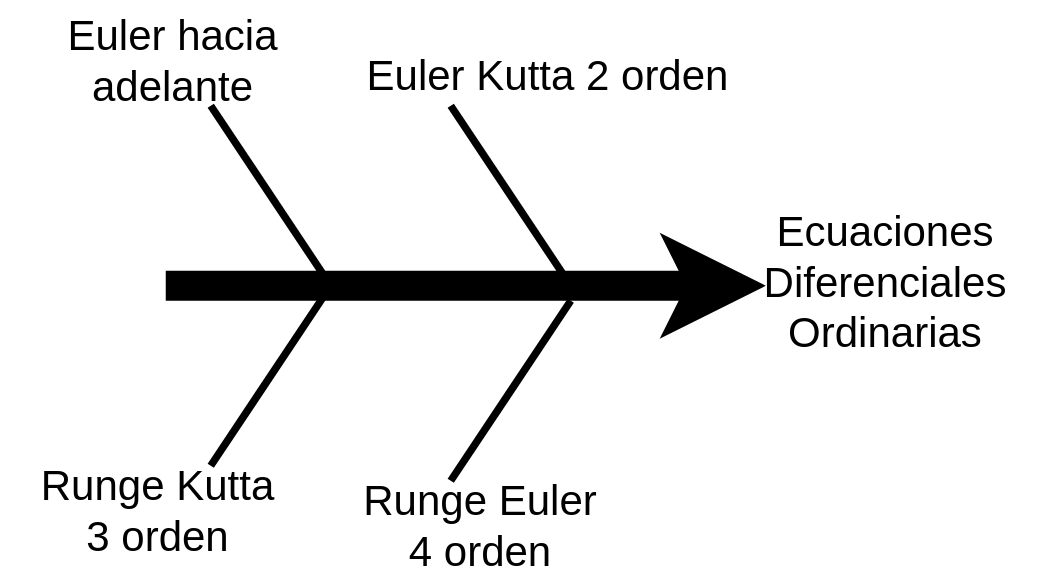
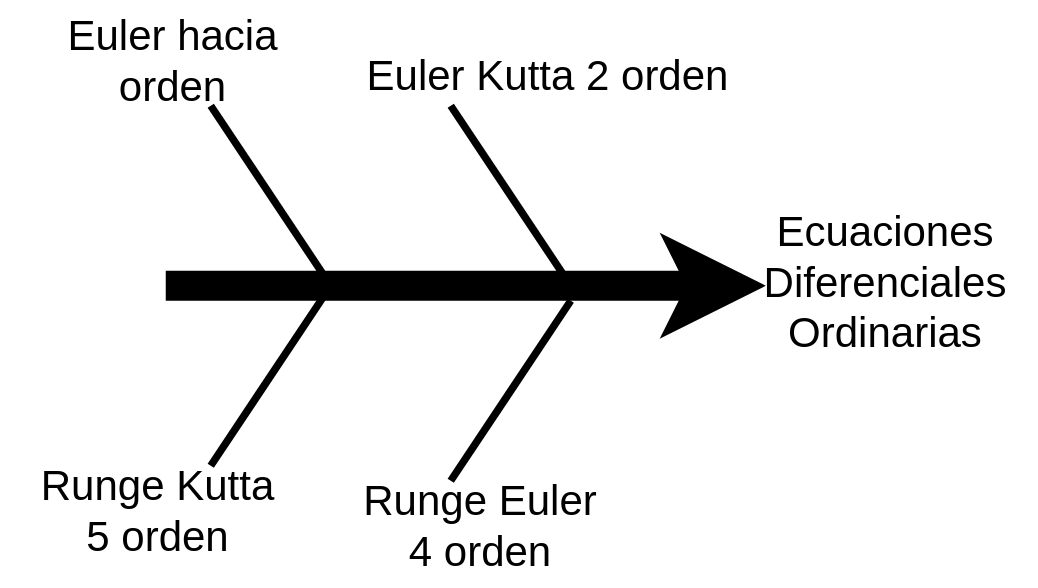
(173, 61) -> (173, 61)
(158, 511) -> (158, 511)
